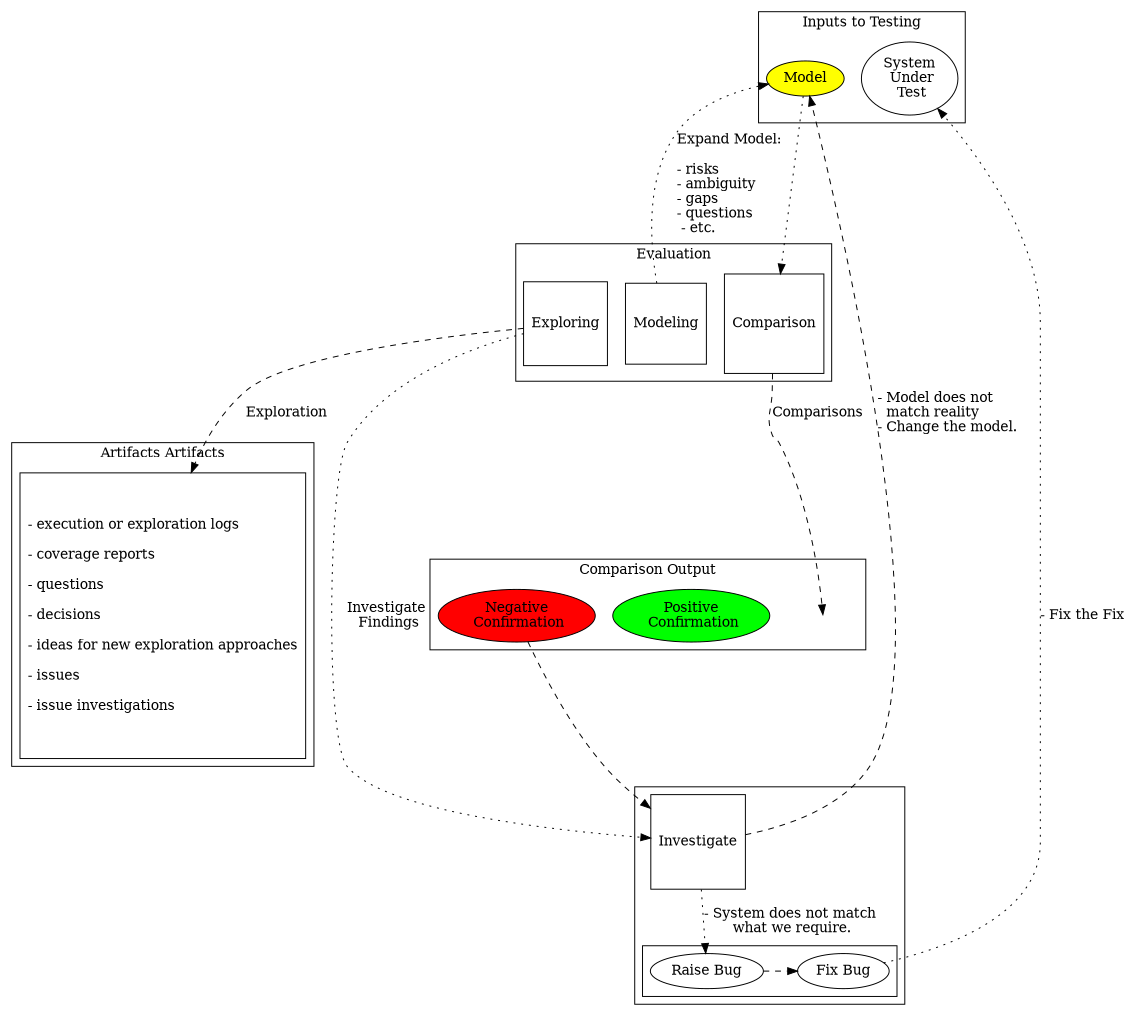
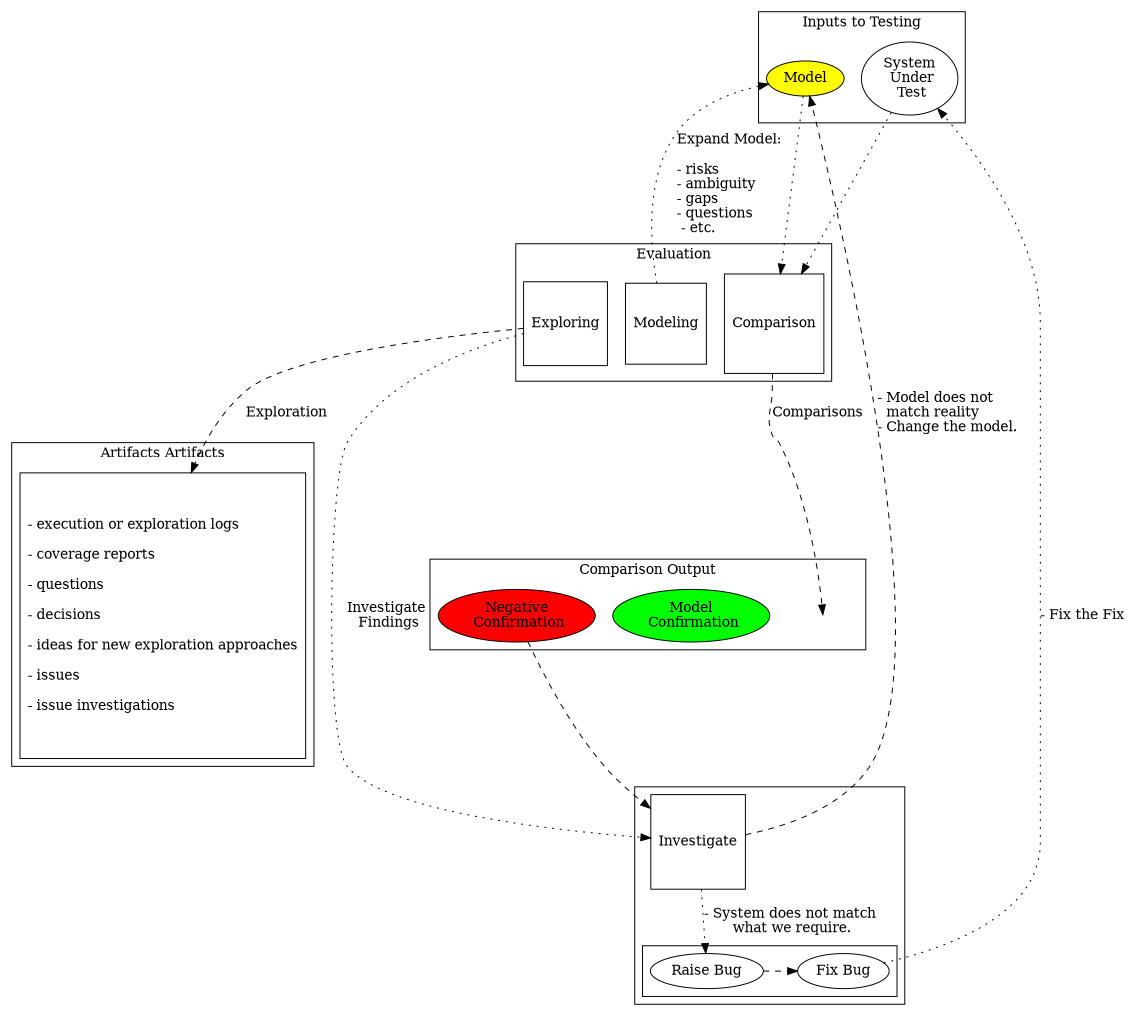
none -> (849, 189)
(691, 616) -> (691, 616)
